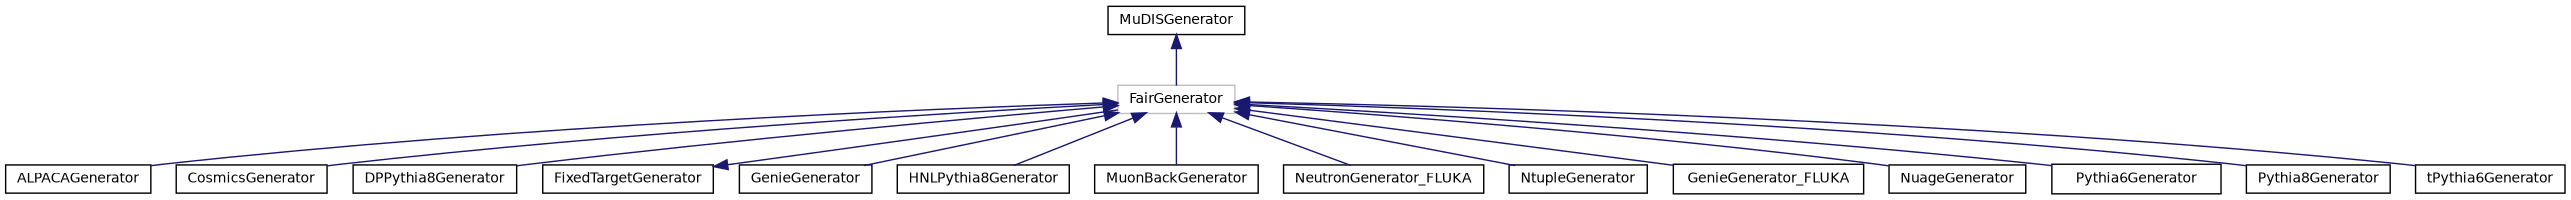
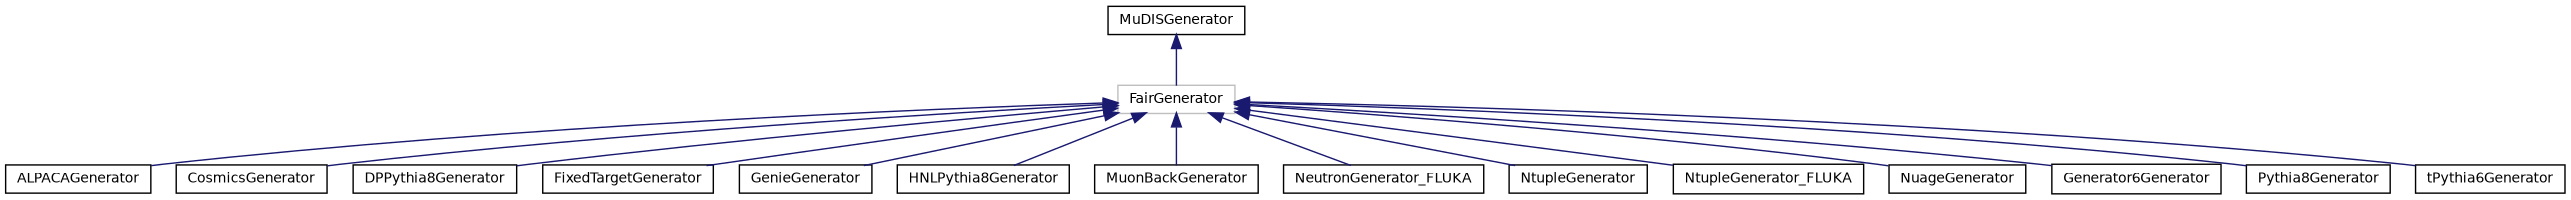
(923, 138) -> (905, 137)
(1768, 179) -> (1768, 179)
(2136, 179) -> (2136, 179)
